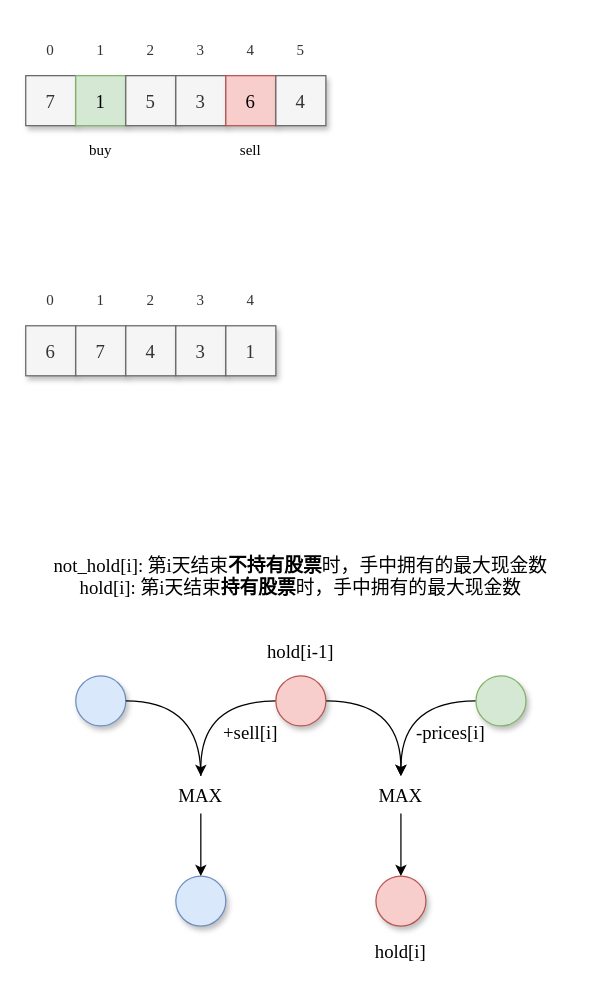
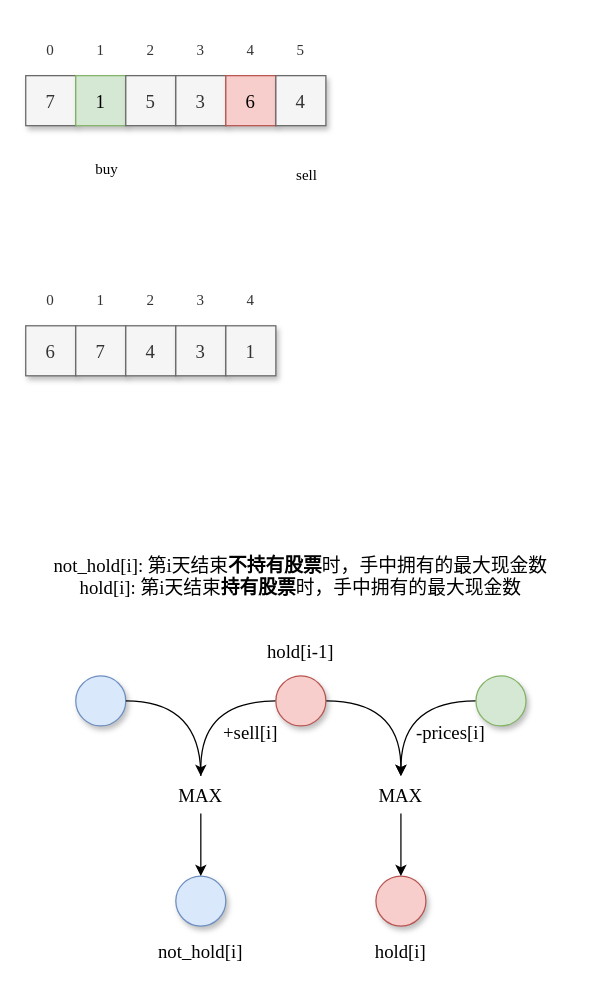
(101, 151) -> (107, 169)
(251, 151) -> (307, 176)
none -> (201, 951)
